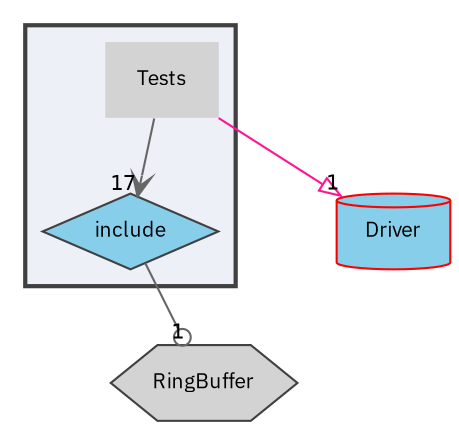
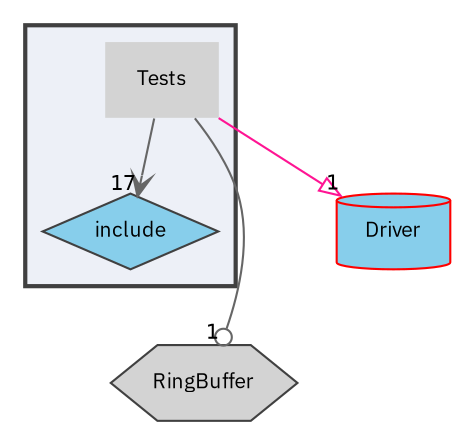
(164, 300) -> (243, 218)
